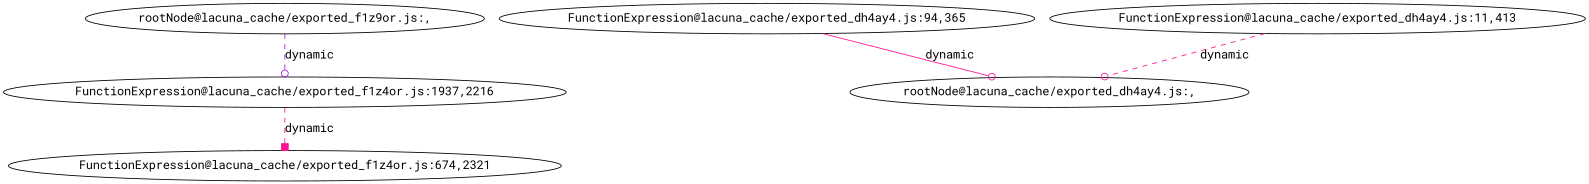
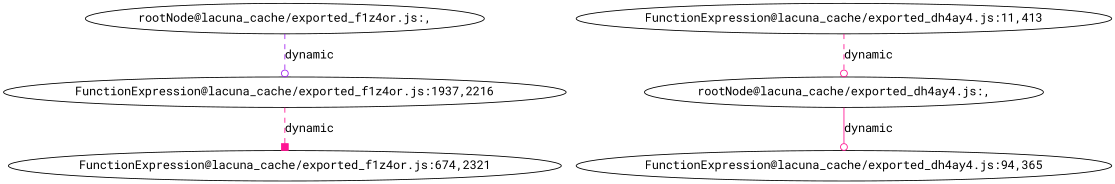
(285, 19) -> (285, 19)
(905, 55) -> (844, 126)
